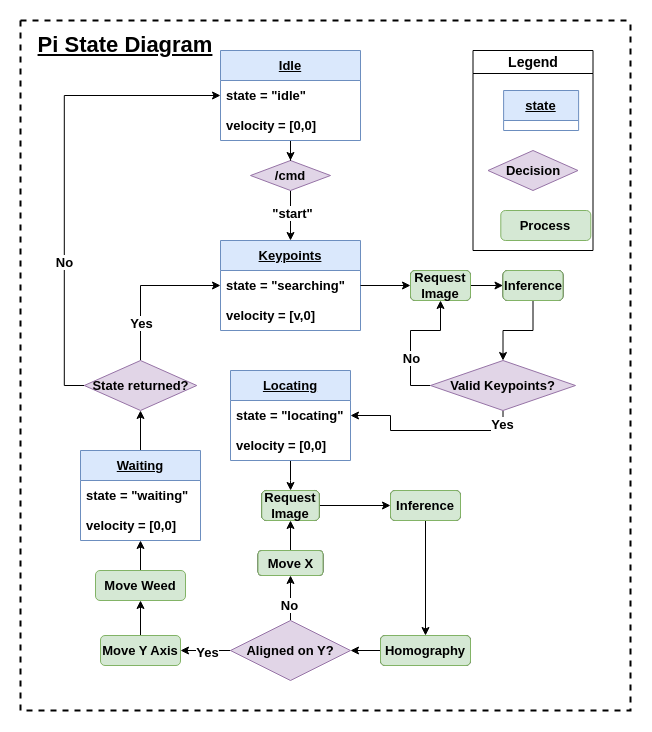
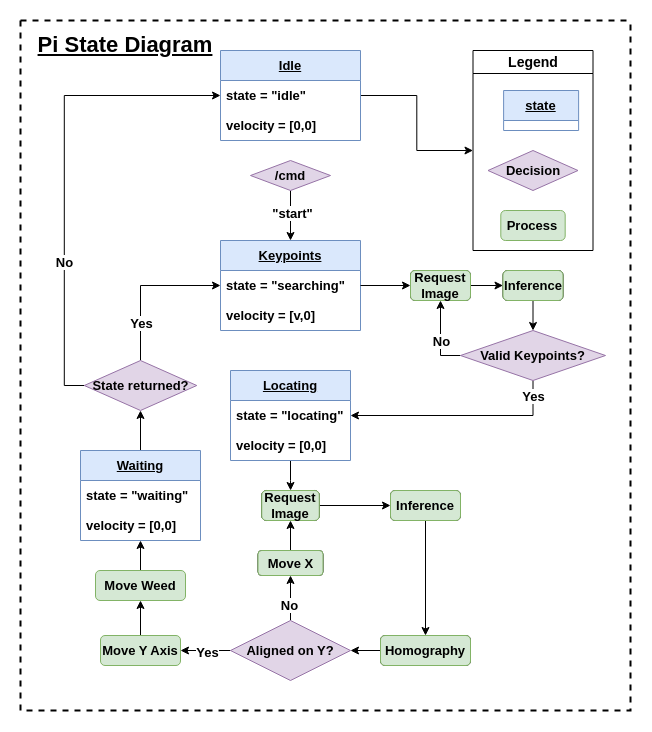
(291, 154) -> (417, 120)
(546, 226) -> (533, 226)
(503, 386) -> (533, 356)
